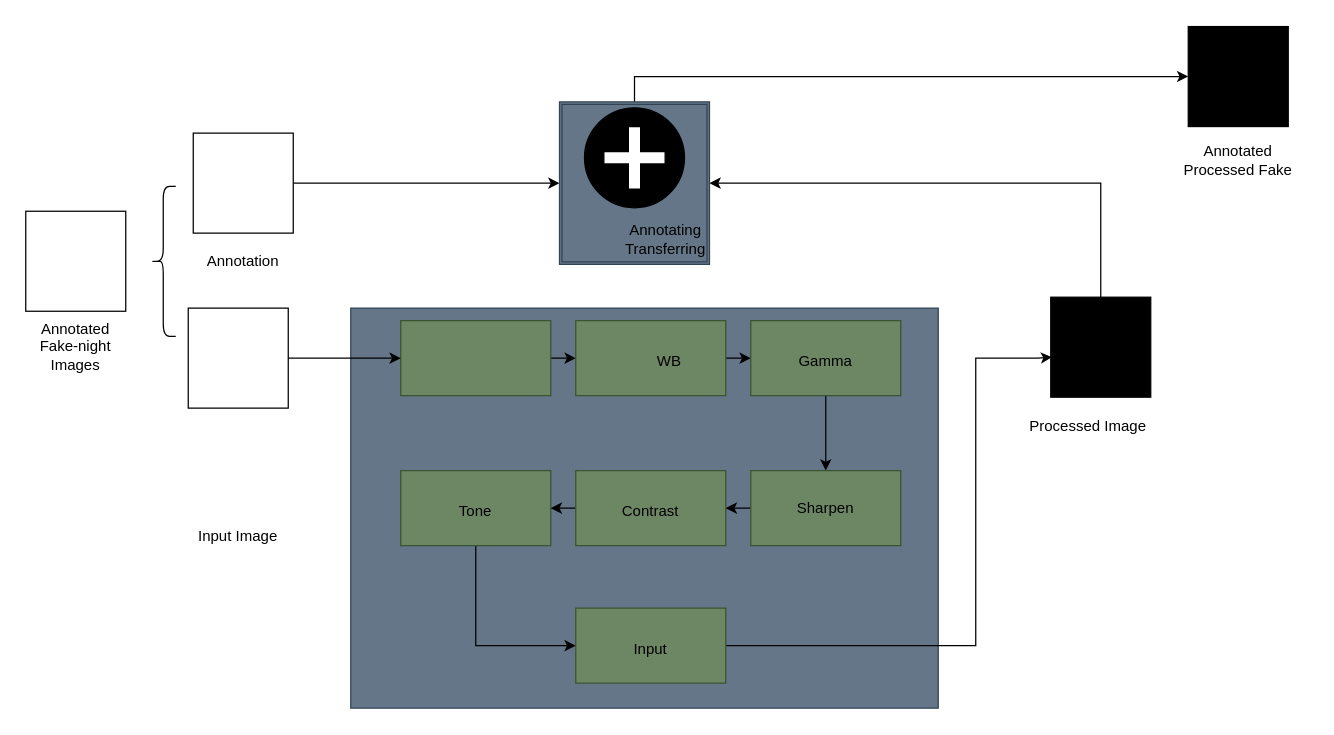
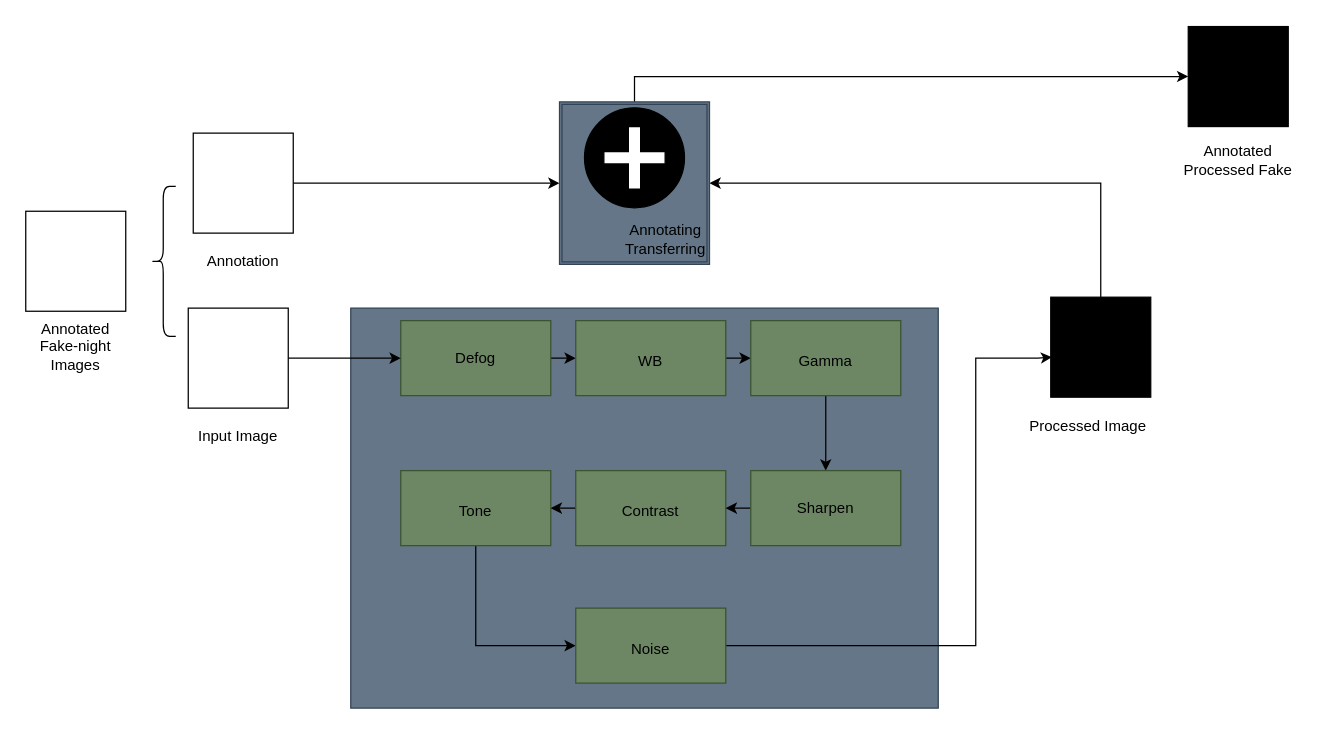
none -> (476, 358)
(669, 361) -> (651, 361)
(238, 536) -> (238, 436)
(651, 649) -> (651, 649)
